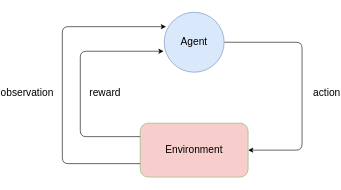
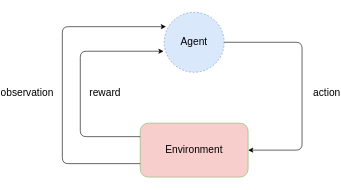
(194, 42) -> (194, 42)
